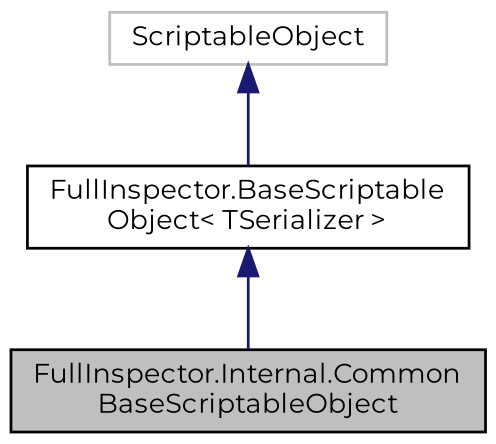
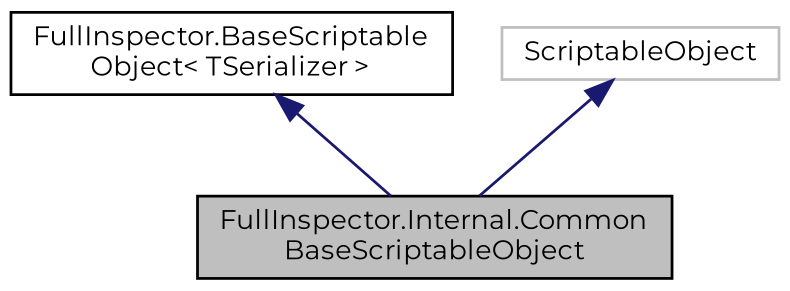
(248, 129) -> (535, 147)
